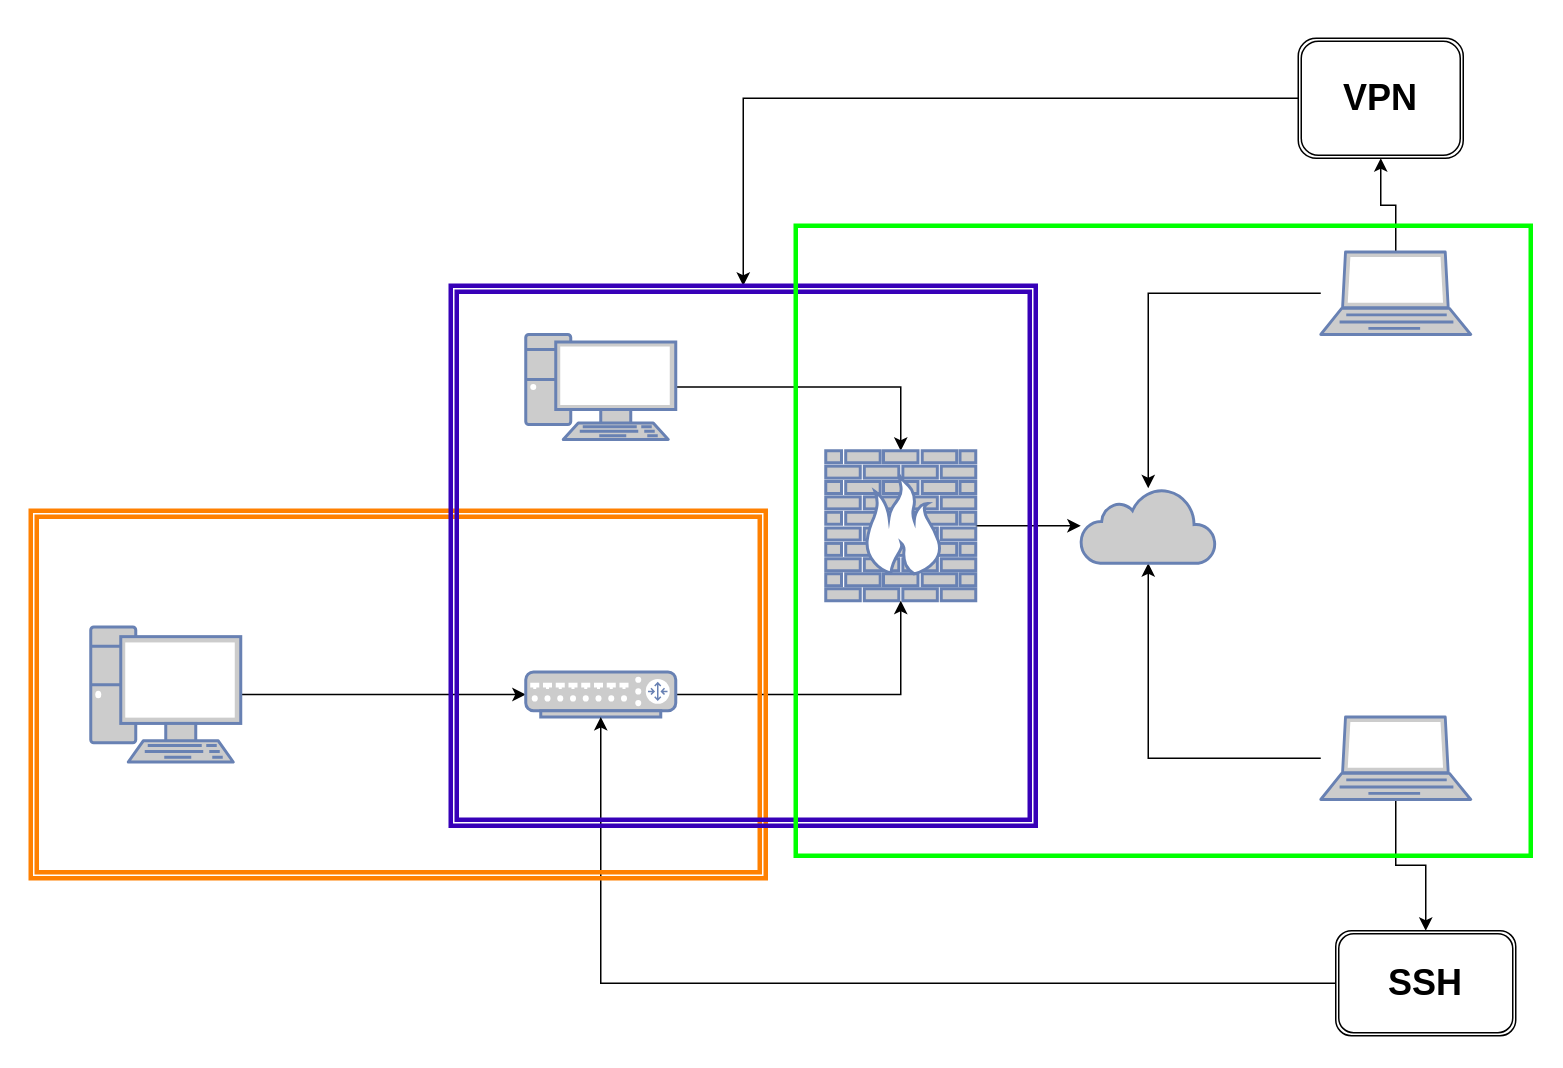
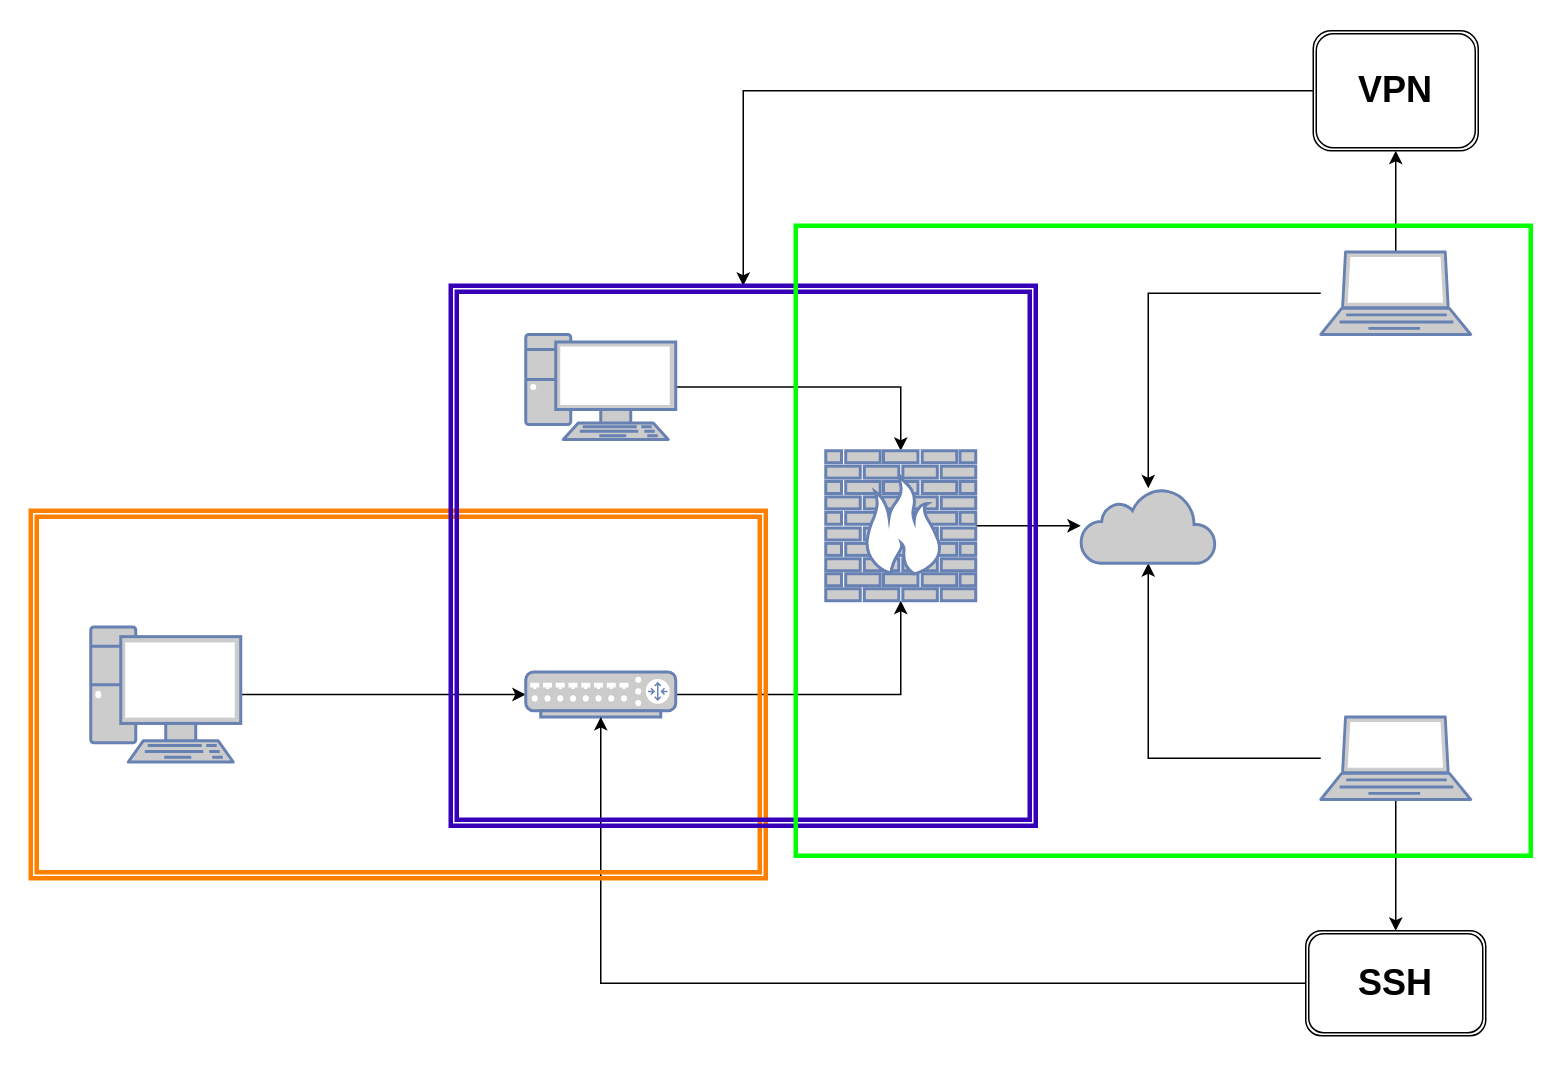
(1381, 98) -> (1396, 91)
(1426, 983) -> (1396, 983)
